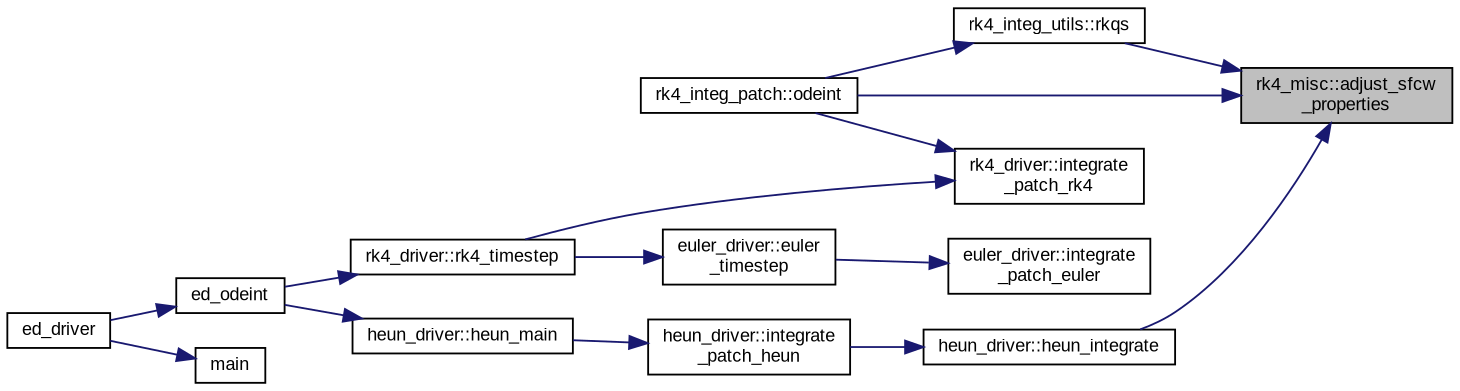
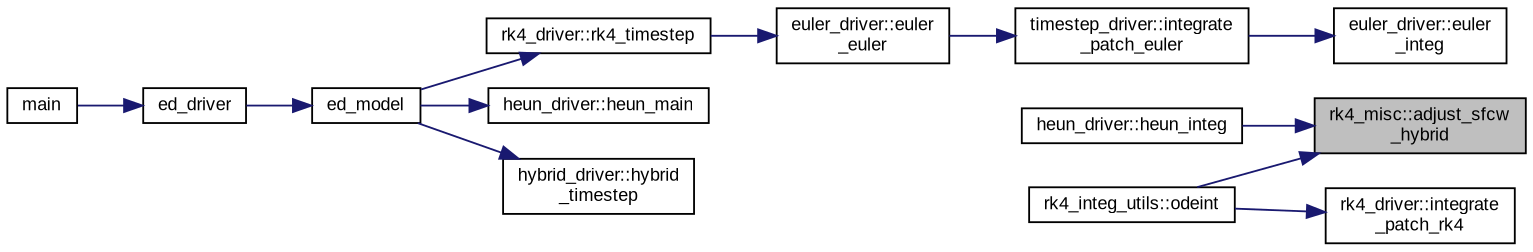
(1049, 26) -> none
none -> (1420, 36)
(749, 95) -> (1132, 205)
(1347, 95) -> (1420, 126)
none -> (599, 186)
(729, 200) -> none
(749, 257) -> (863, 36)
(1049, 266) -> (1132, 36)
(230, 296) -> (366, 106)
(749, 347) -> none
(1049, 347) -> (1132, 126)
(144, 348) -> (101, 106)
